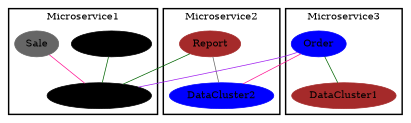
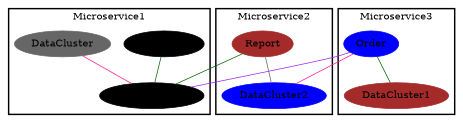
(37, 44) -> (63, 44)
